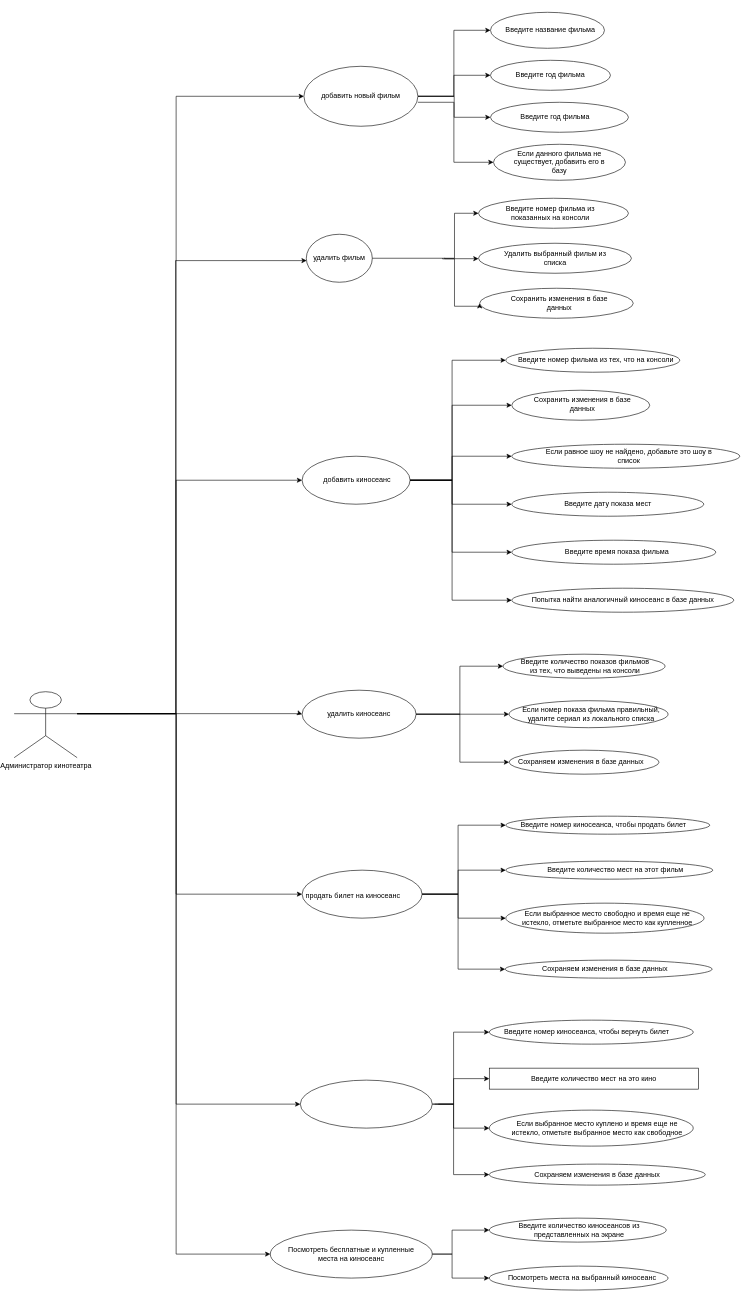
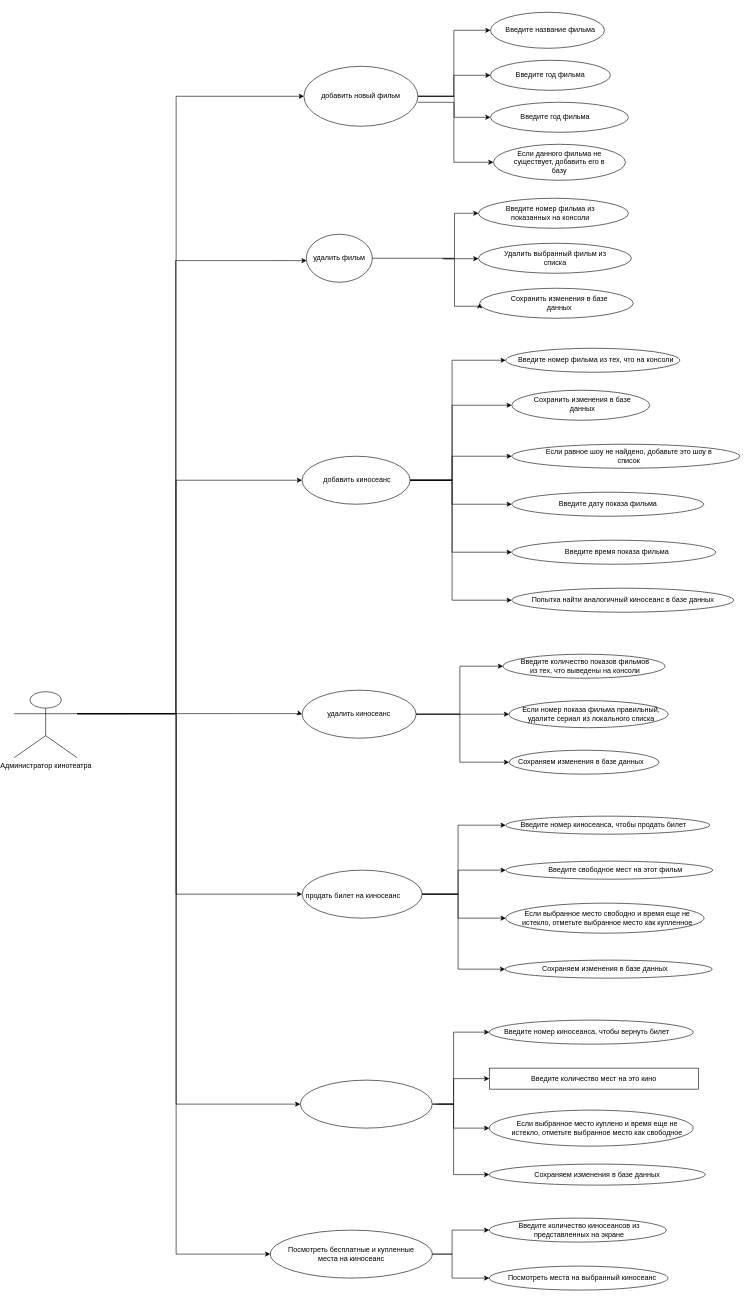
(608, 504) -> (608, 504)
(616, 870) -> (616, 870)
